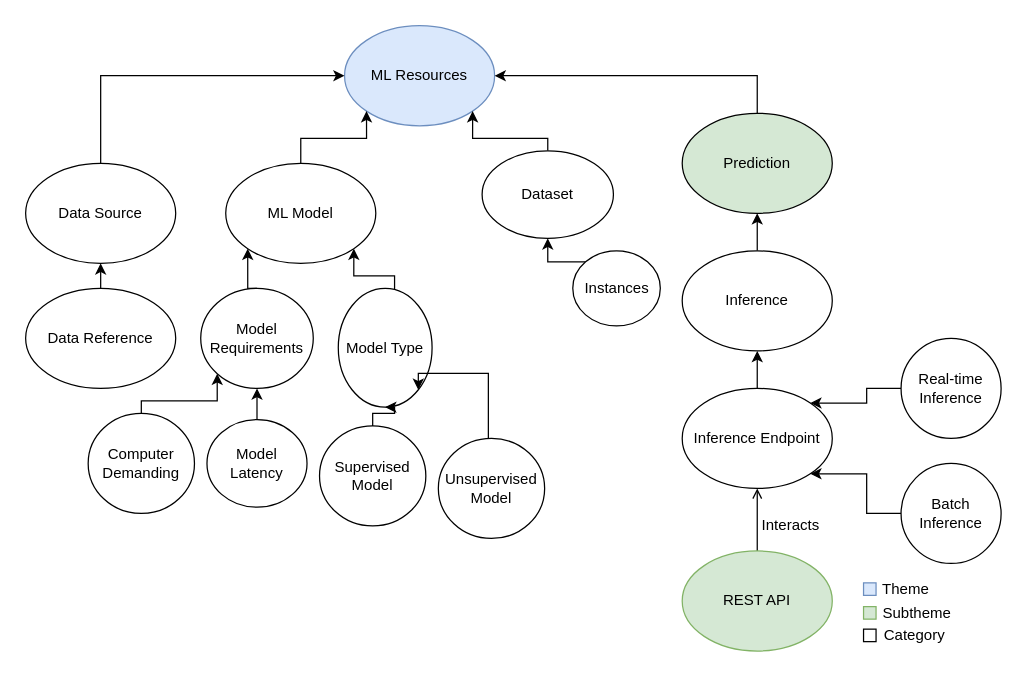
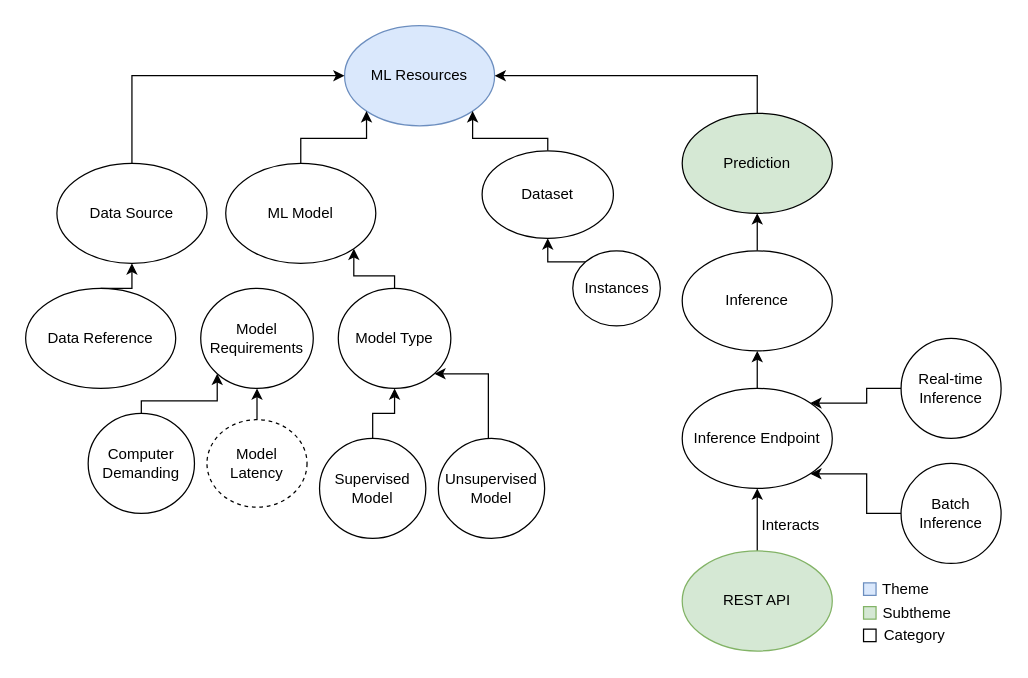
(101, 213) -> (132, 213)
(248, 274) -> none
(385, 348) -> (394, 338)
(257, 463) -> (257, 463)
(373, 476) -> (373, 488)
(757, 495) -> (757, 498)
